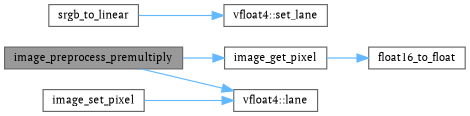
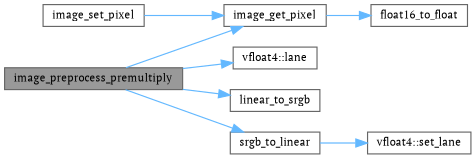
(183, 101) -> (178, 16)
none -> (275, 101)
none -> (179, 109)
